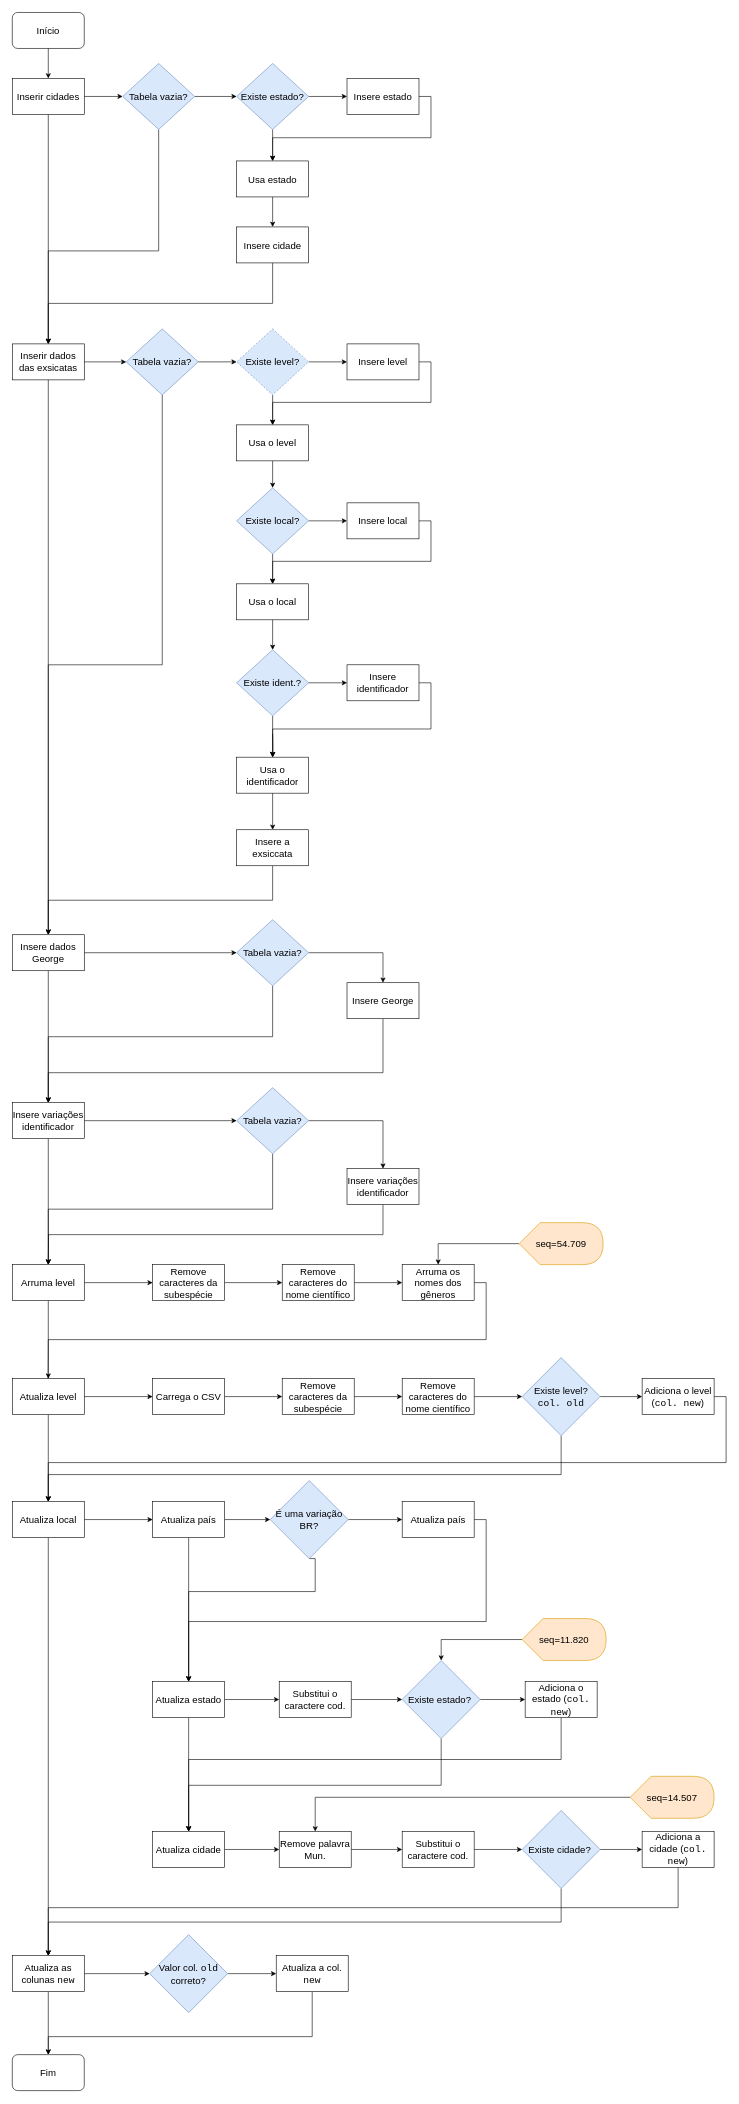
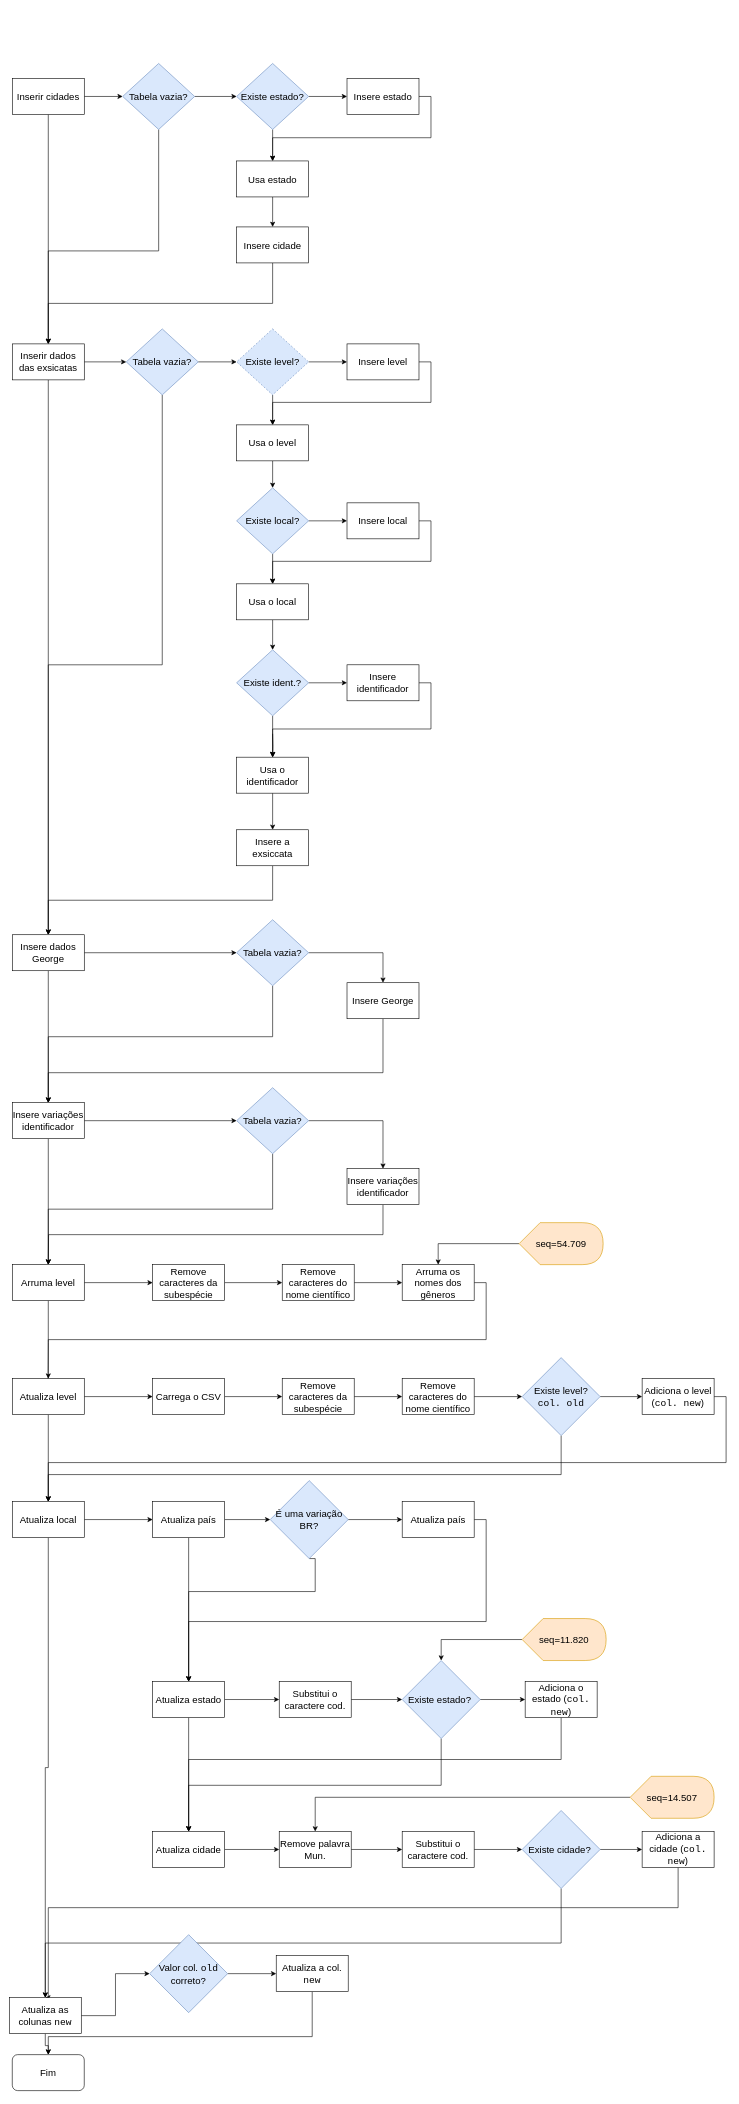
(48, 30) -> none
(48, 72) -> none
(48, 1974) -> (45, 2016)
